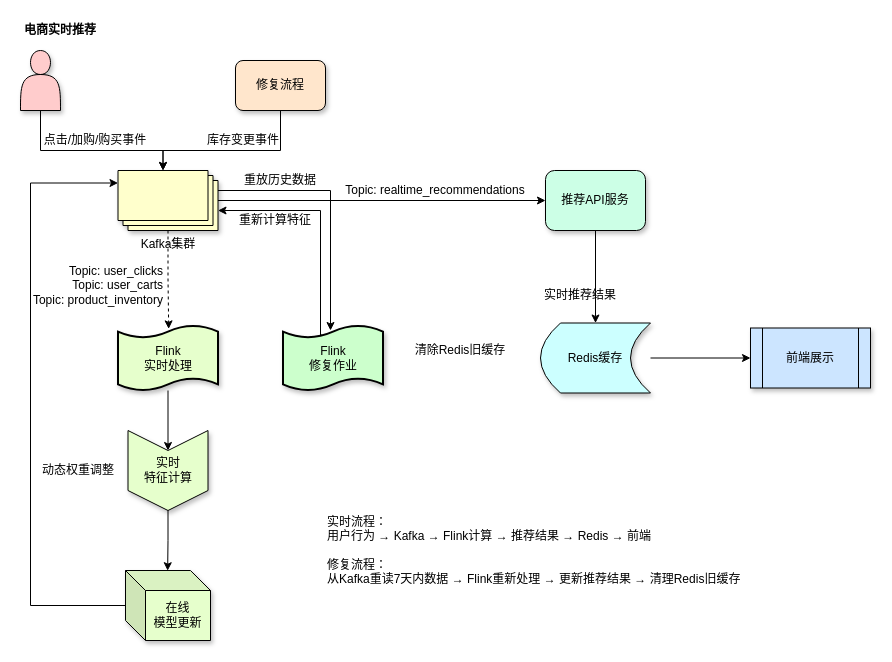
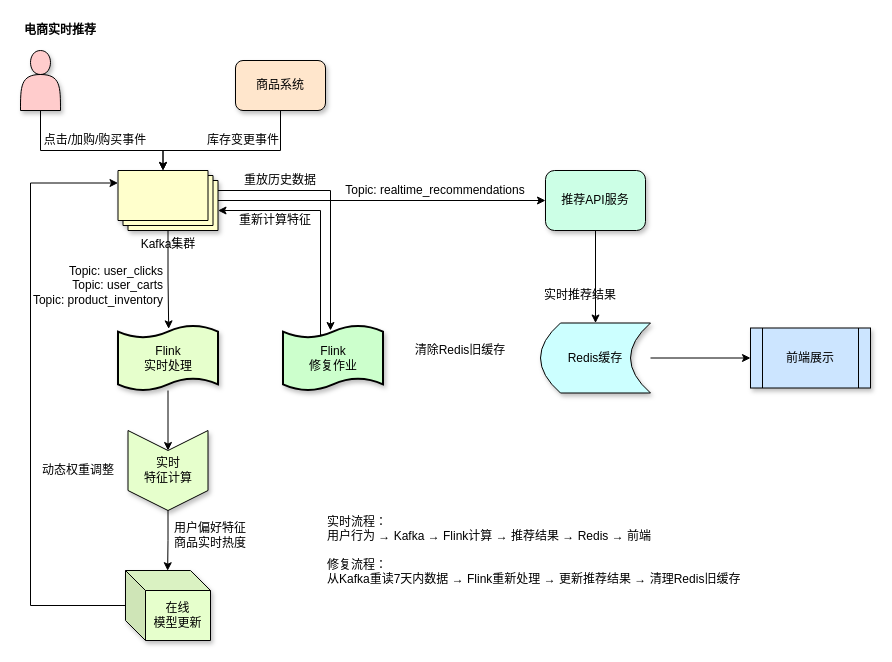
(281, 86) -> (281, 86)
(168, 279) -> (168, 279)
none -> (211, 536)
